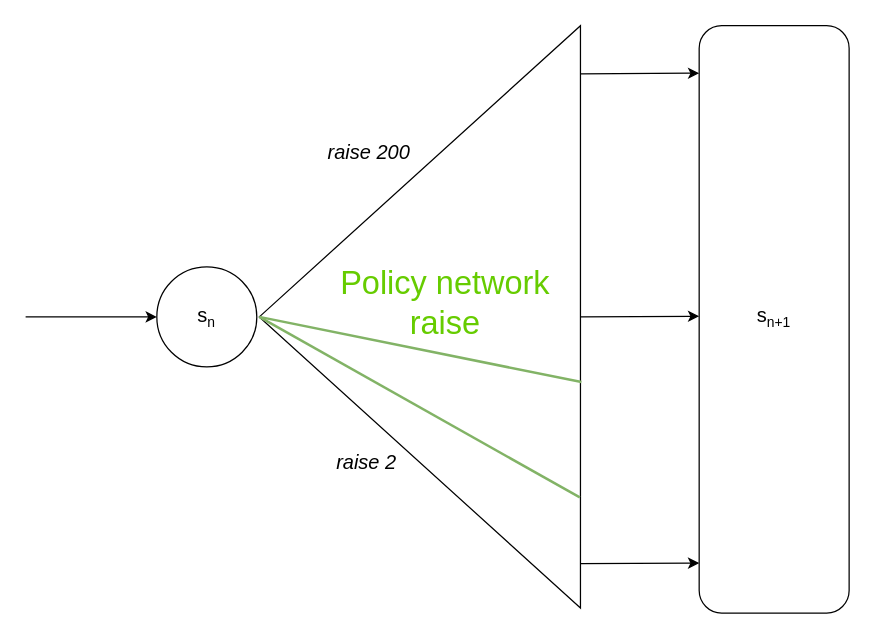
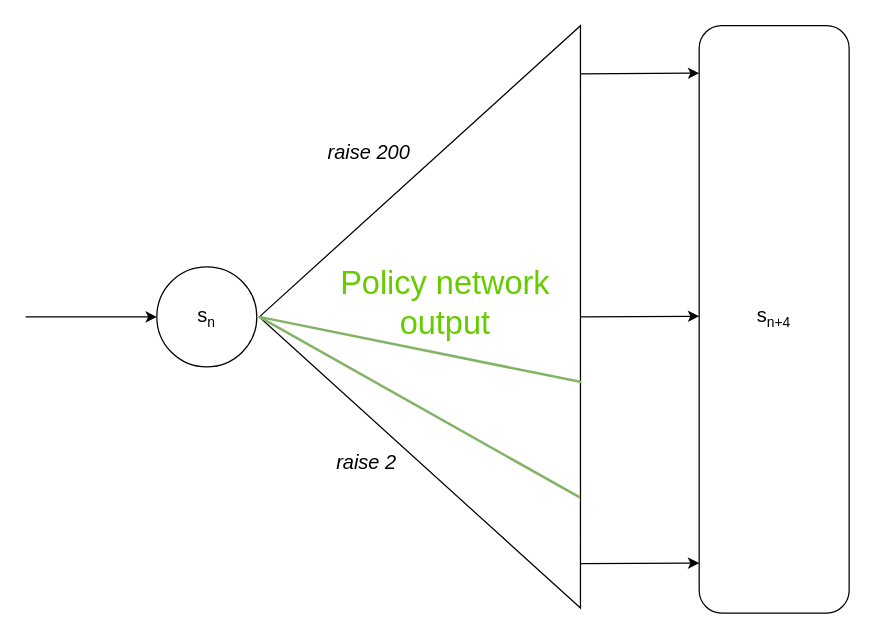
(446, 303) -> (446, 303)
(774, 317) -> (774, 317)
